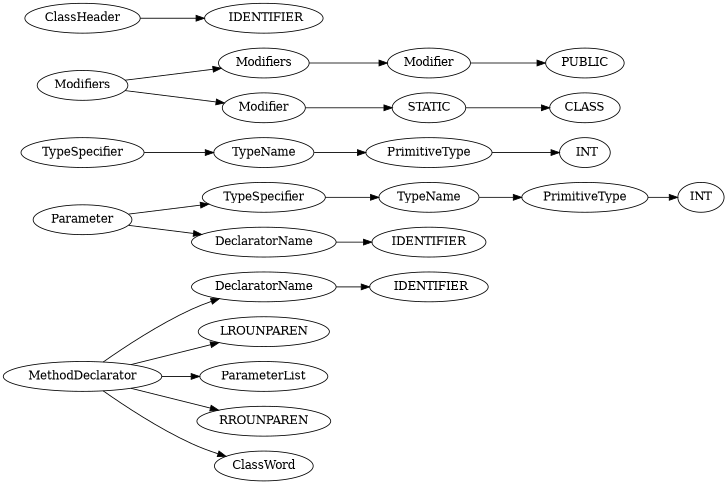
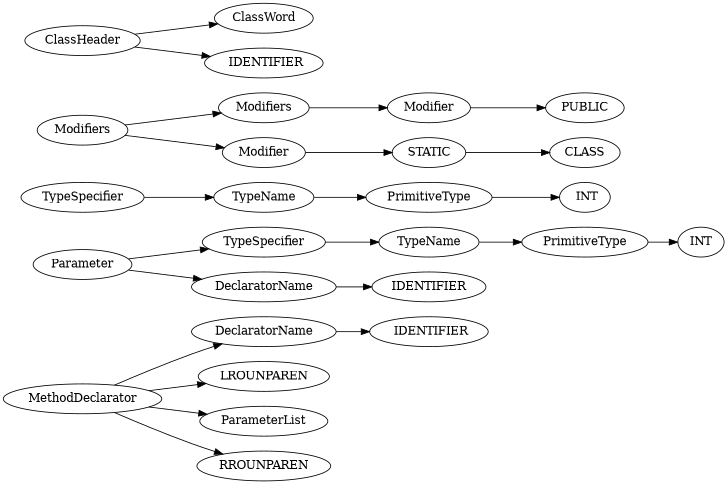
(158, 426) -> (172, 30)
